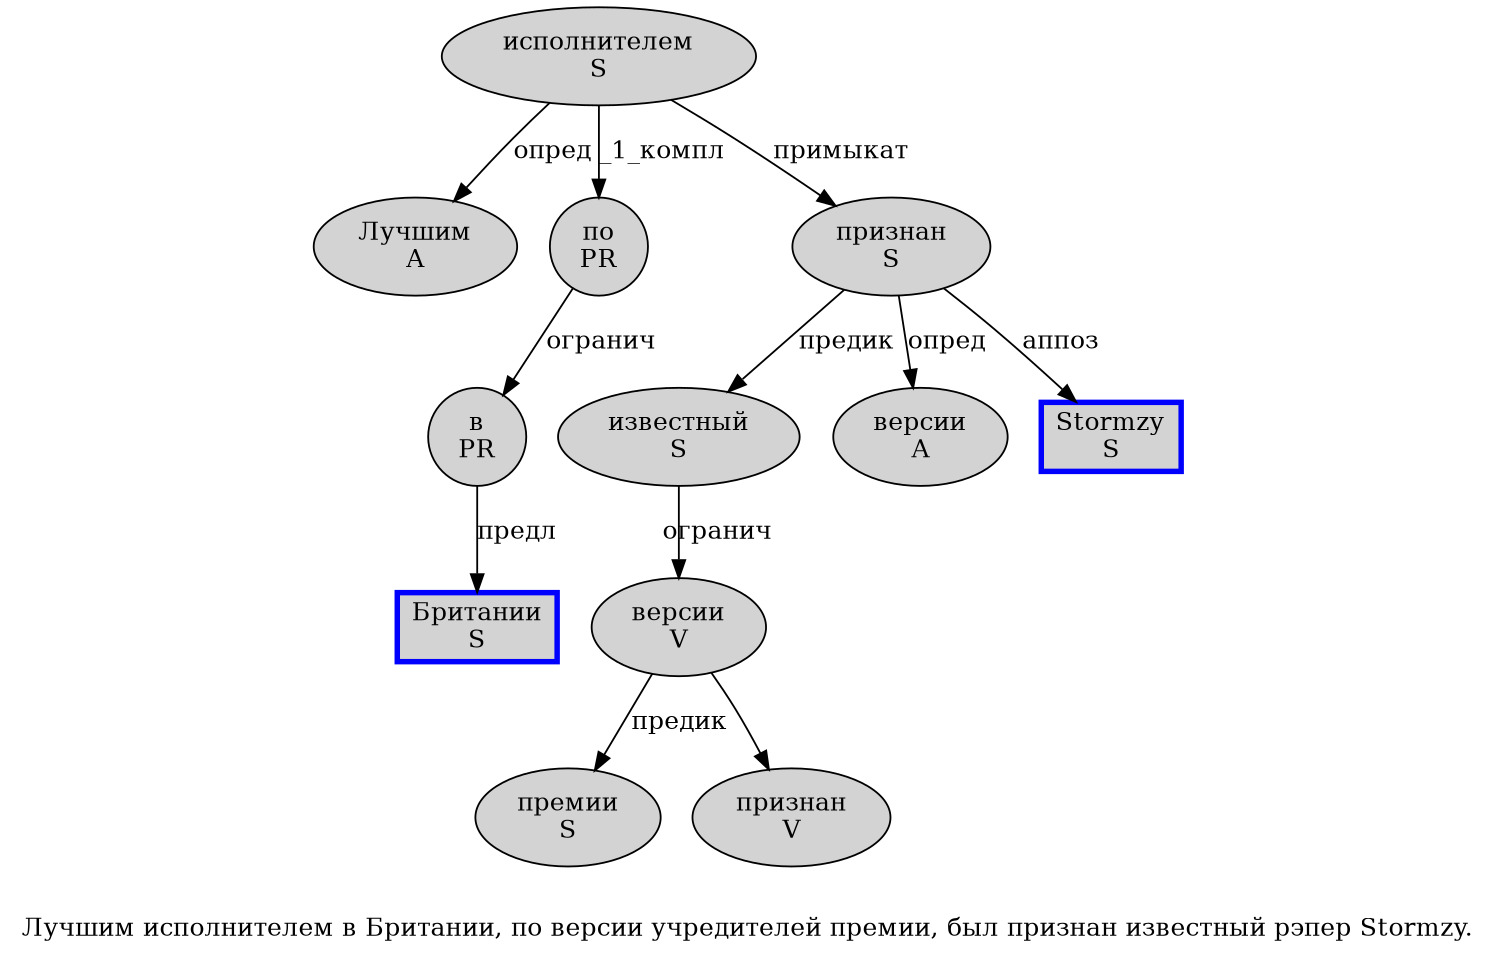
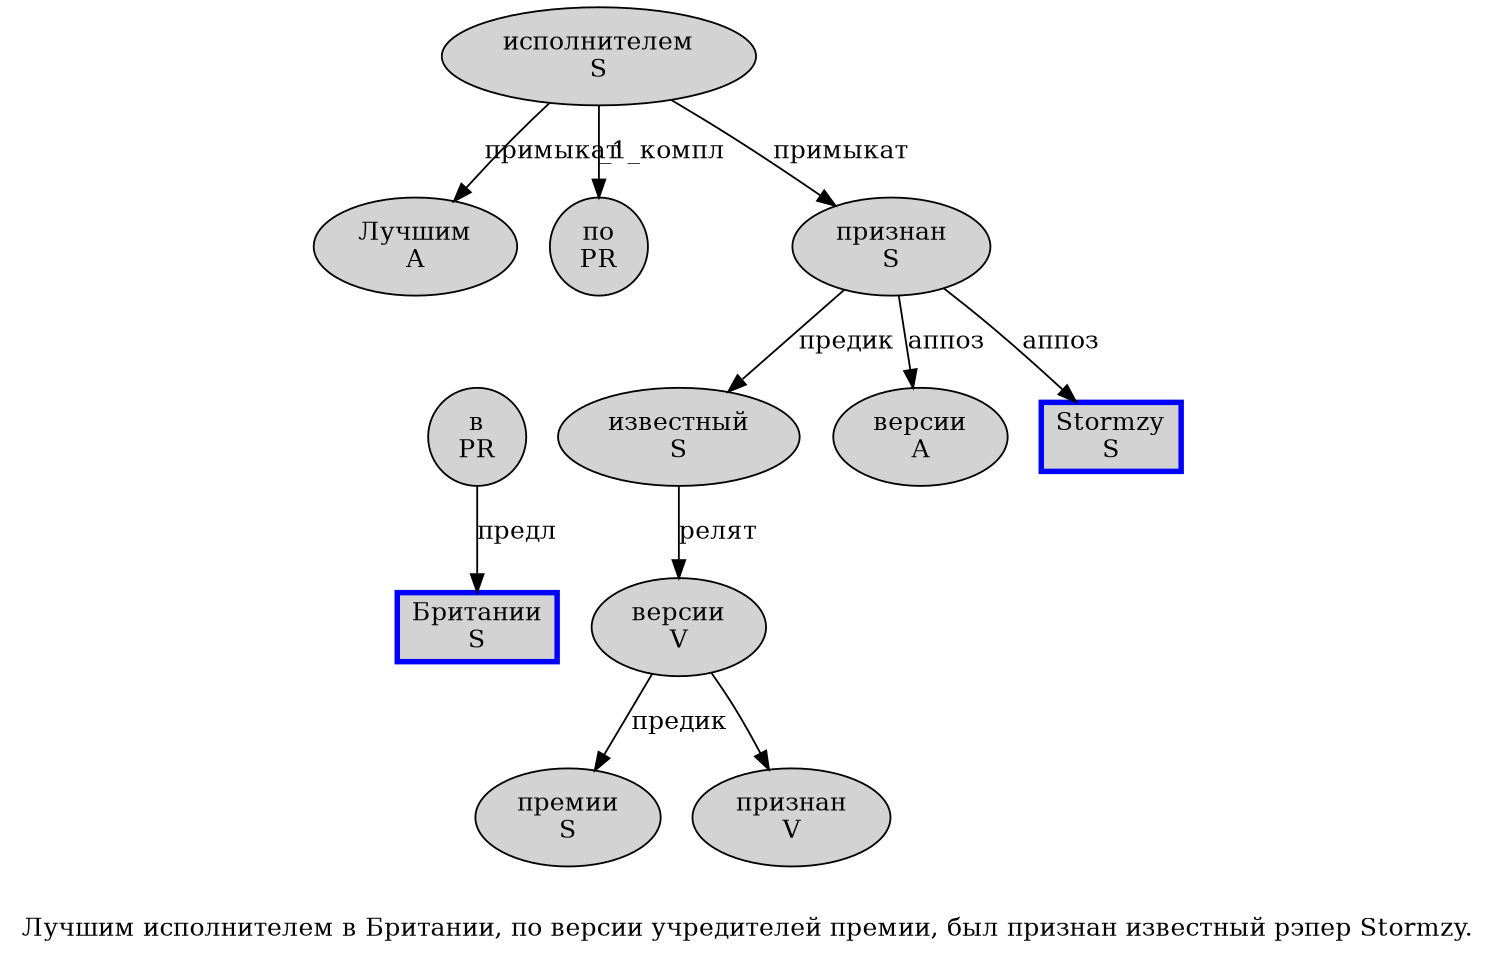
(553, 151) -> (553, 151)
(543, 334) -> none
(947, 342) -> (947, 342)
(718, 532) -> (718, 532)
